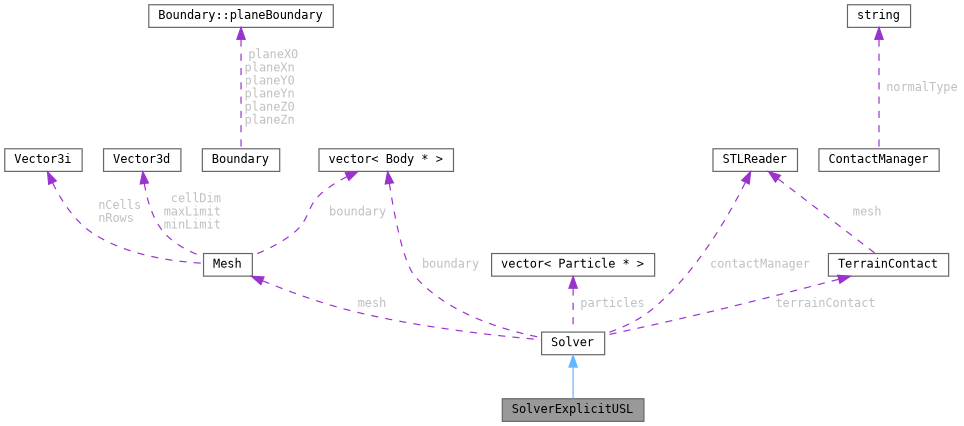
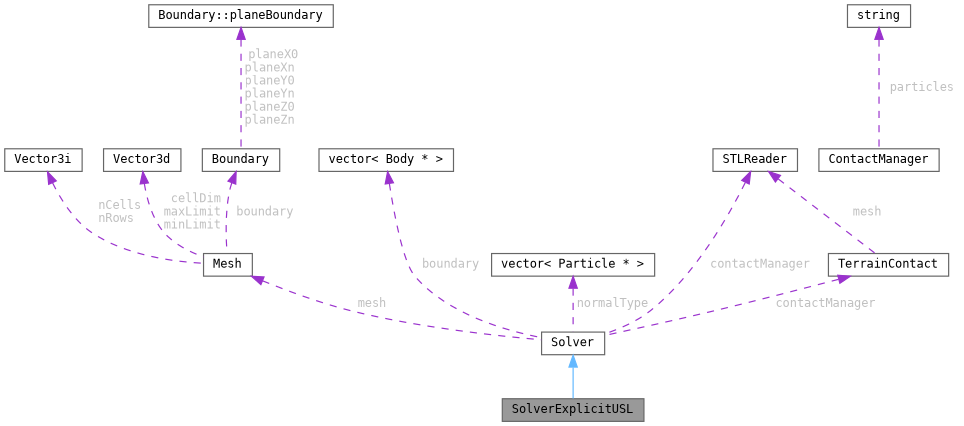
(919, 88) -> (919, 88)
(304, 221) -> (226, 218)
(609, 304) -> (609, 304)
(822, 304) -> (822, 304)
